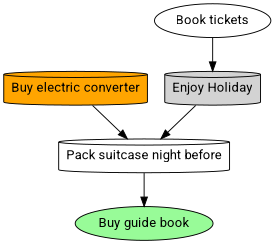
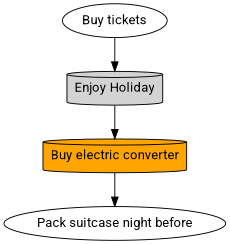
(213, 21) -> (115, 21)
(182, 119) -> (115, 117)
(144, 156) -> (115, 223)
(144, 223) -> none
